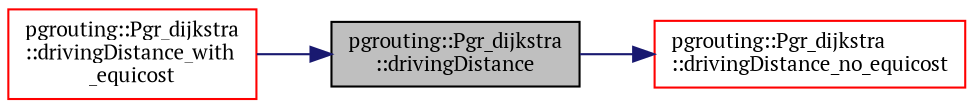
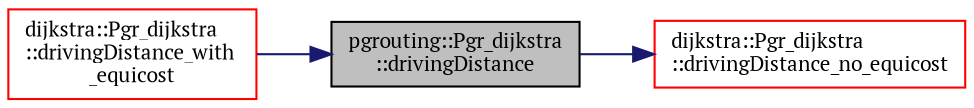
(132, 54) -> (132, 54)
(810, 54) -> (810, 54)
